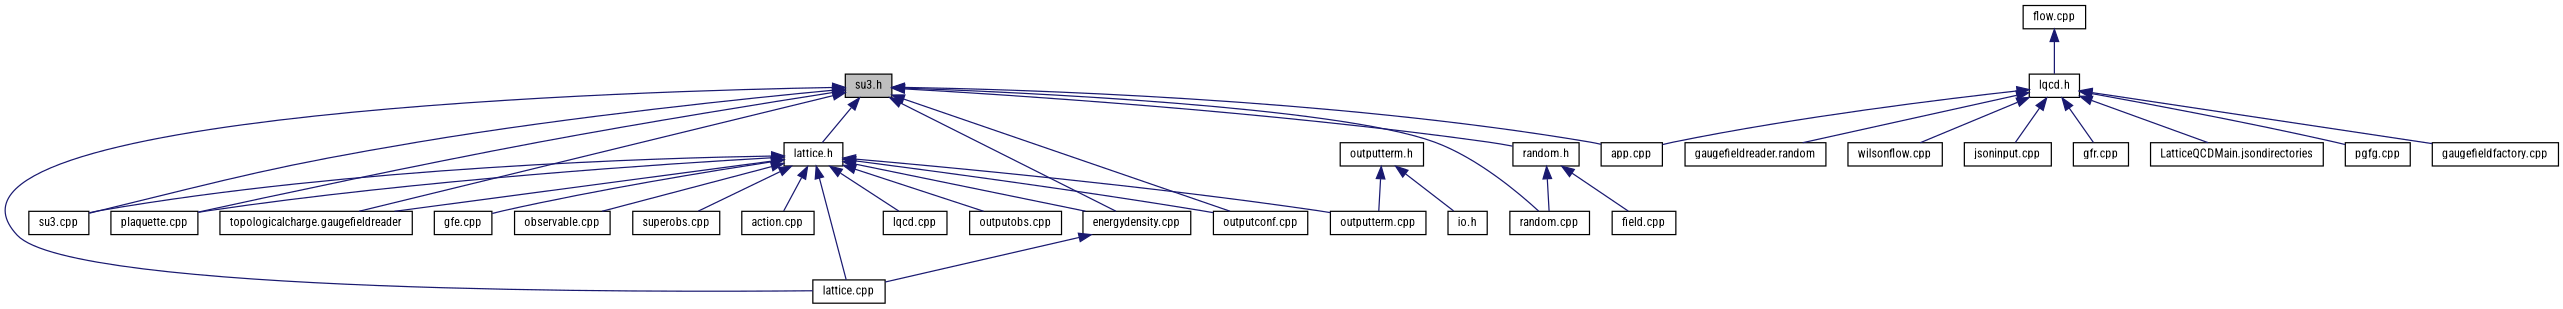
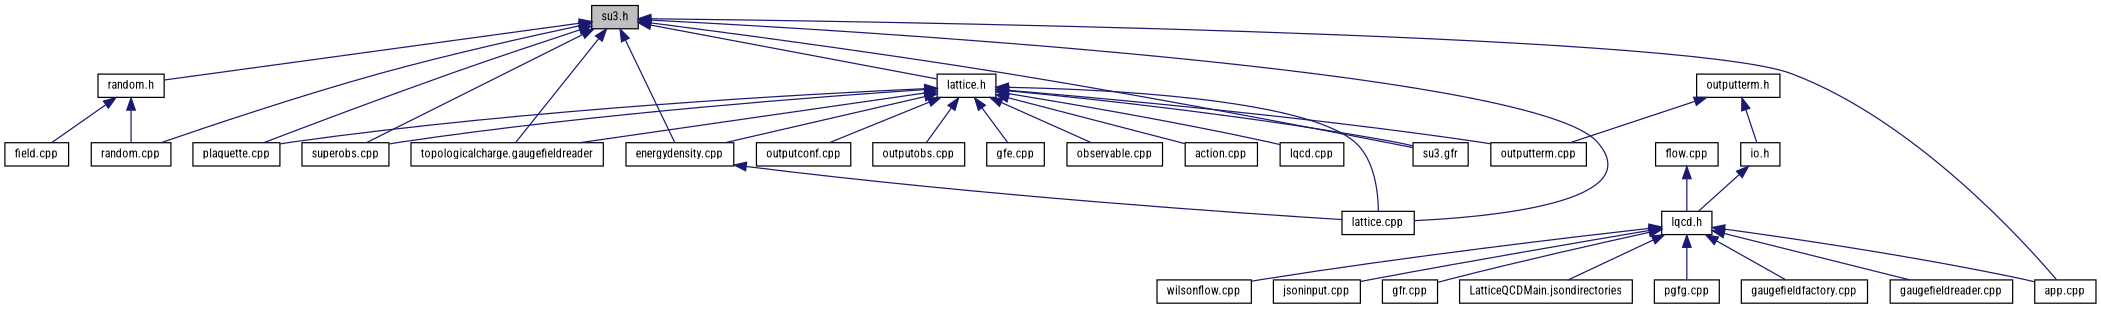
(1755, 154) -> (1951, 292)
(1067, 155) -> (475, 89)
none -> (1719, 193)
(59, 223) -> (1441, 154)
